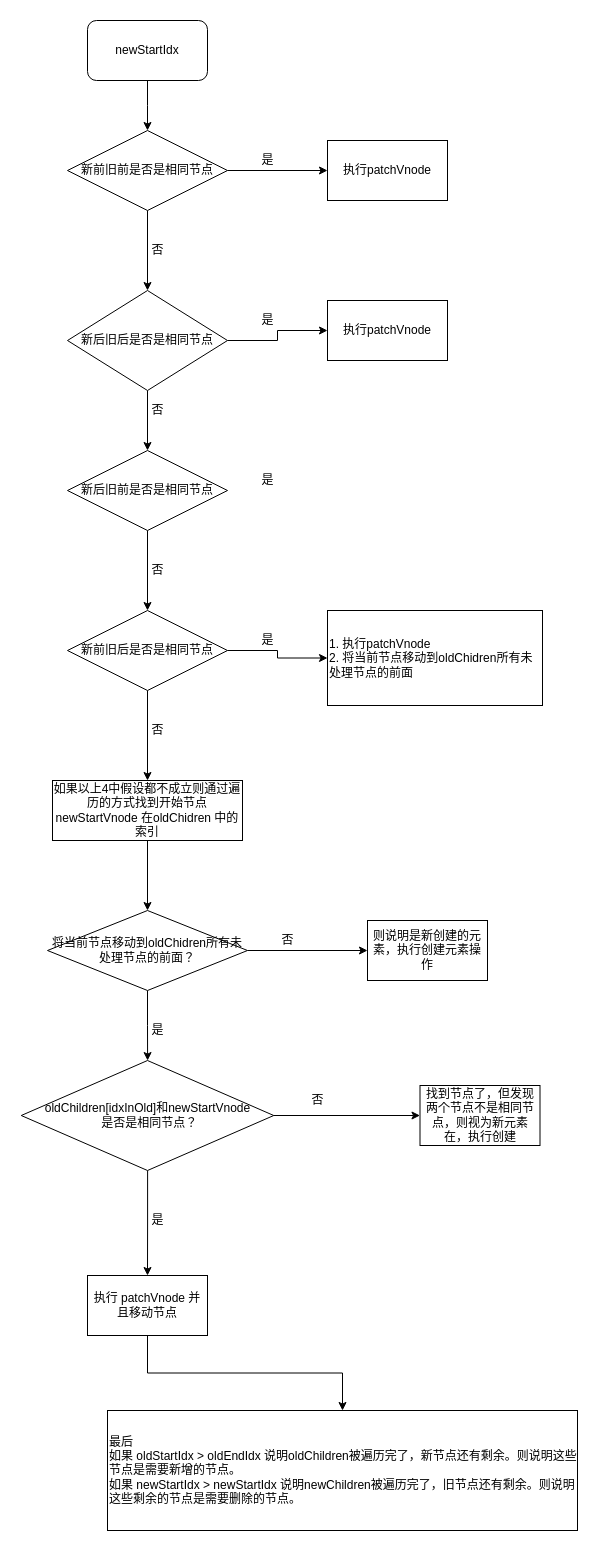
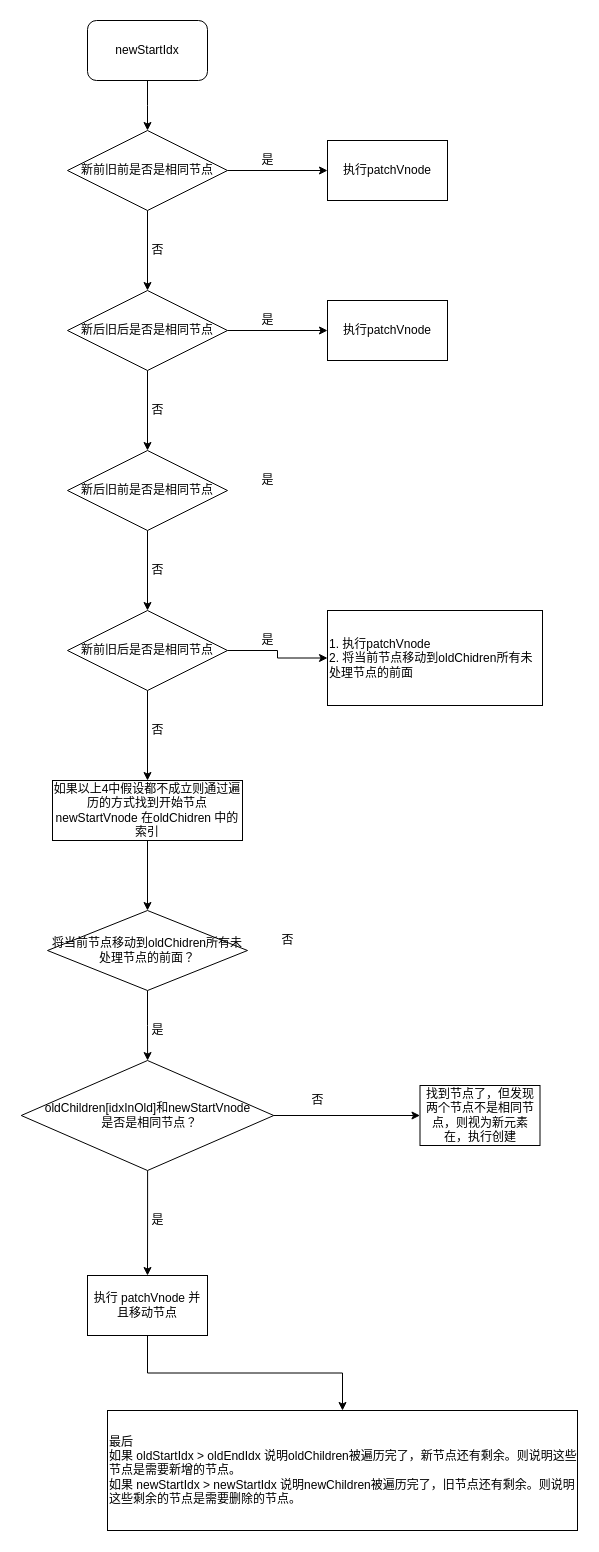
(148, 341) -> (148, 331)
(304, 951) -> none
(428, 951) -> none
